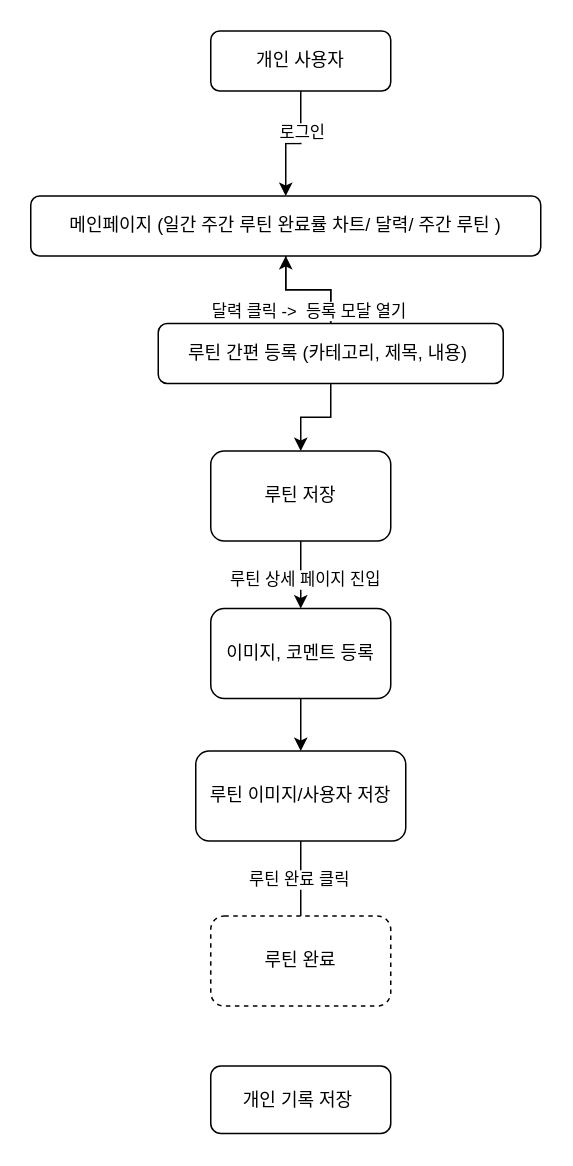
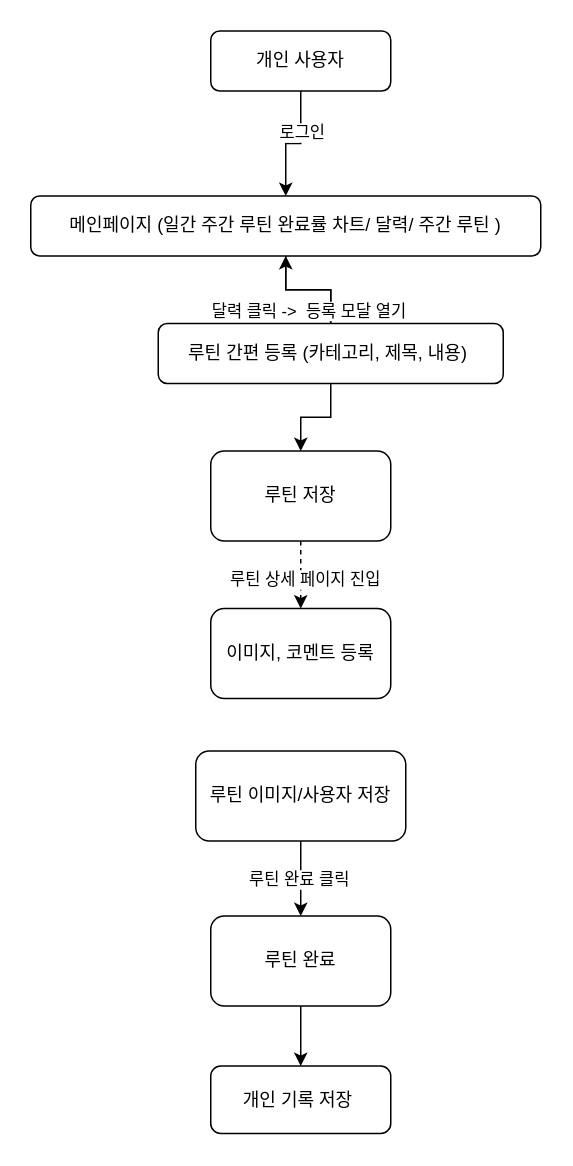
(301, 556) -> (301, 556)
(301, 726) -> none
(301, 909) -> (301, 904)
(301, 961) -> (301, 961)
none -> (301, 1031)
